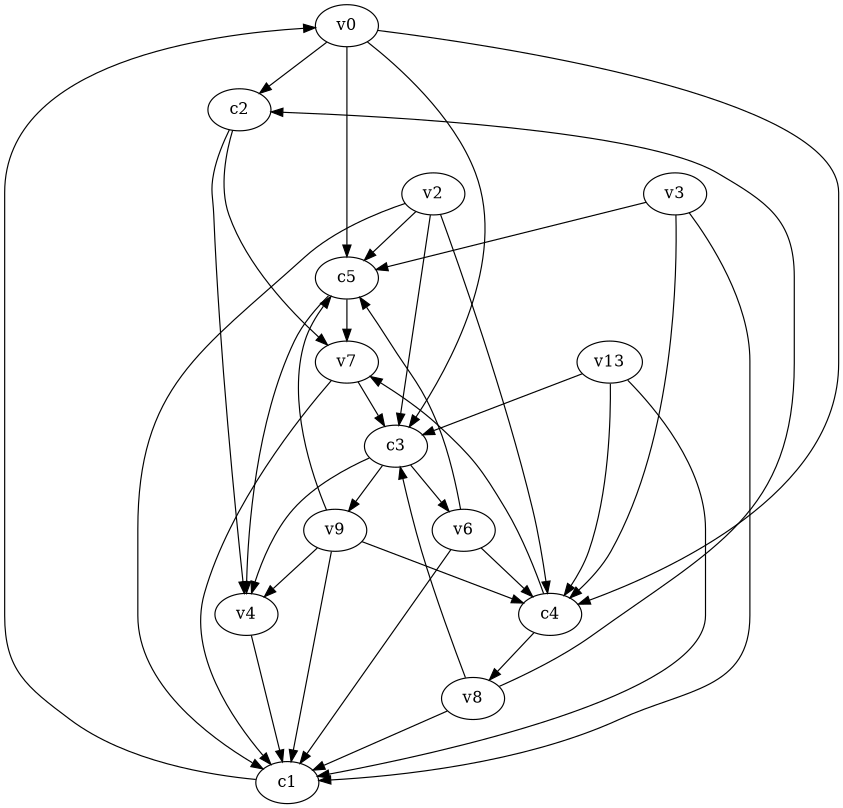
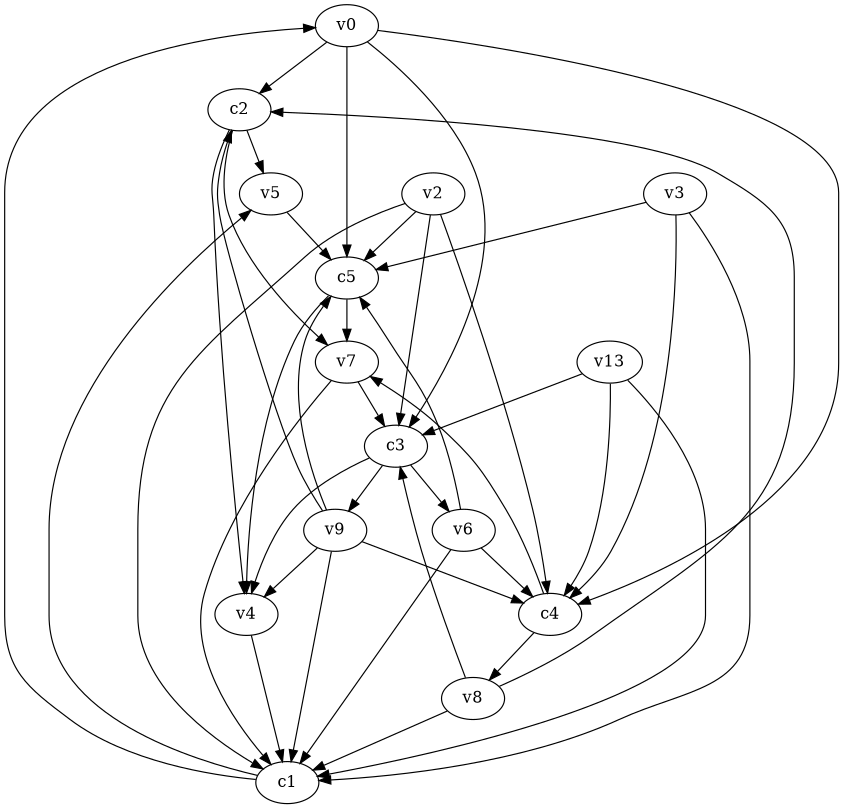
none -> (271, 194)
none -> (251, 331)
